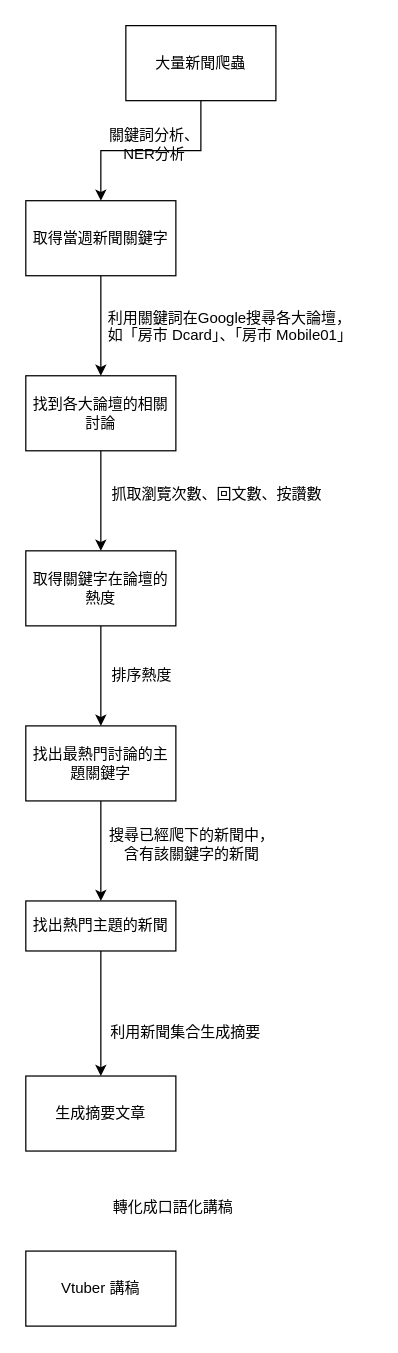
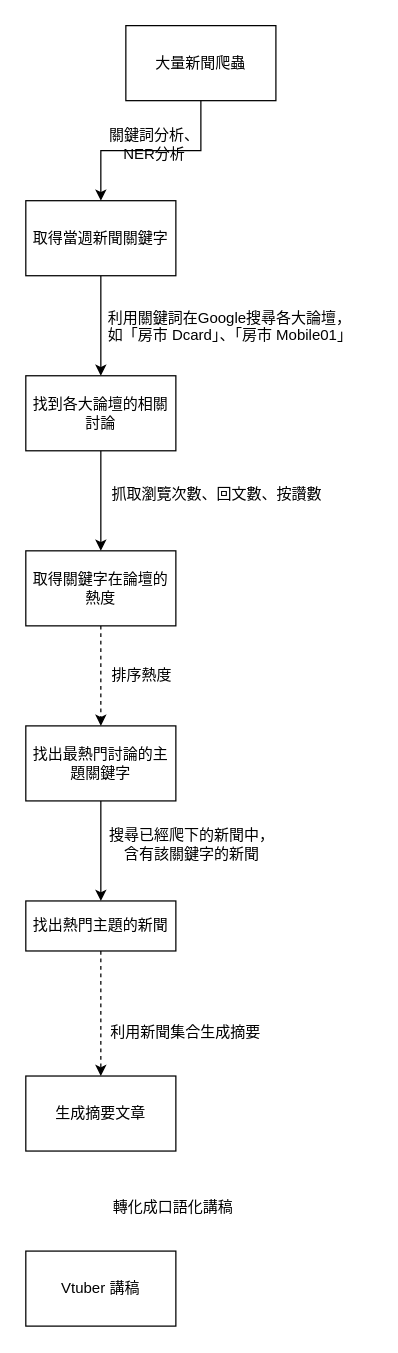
(101, 672) -> (101, 672)
(101, 1008) -> (101, 1008)
